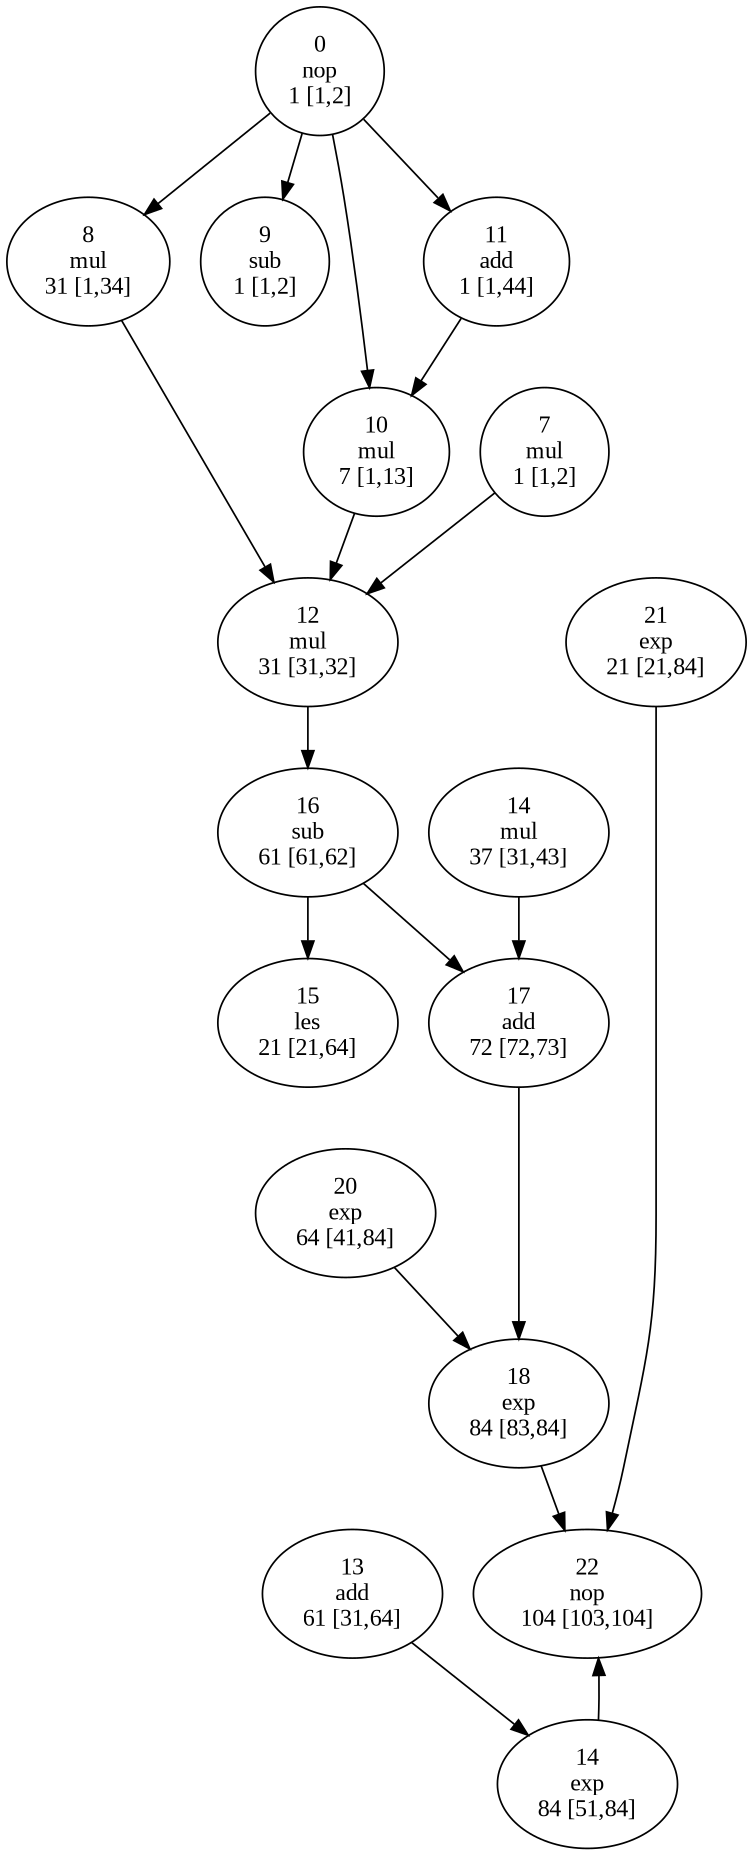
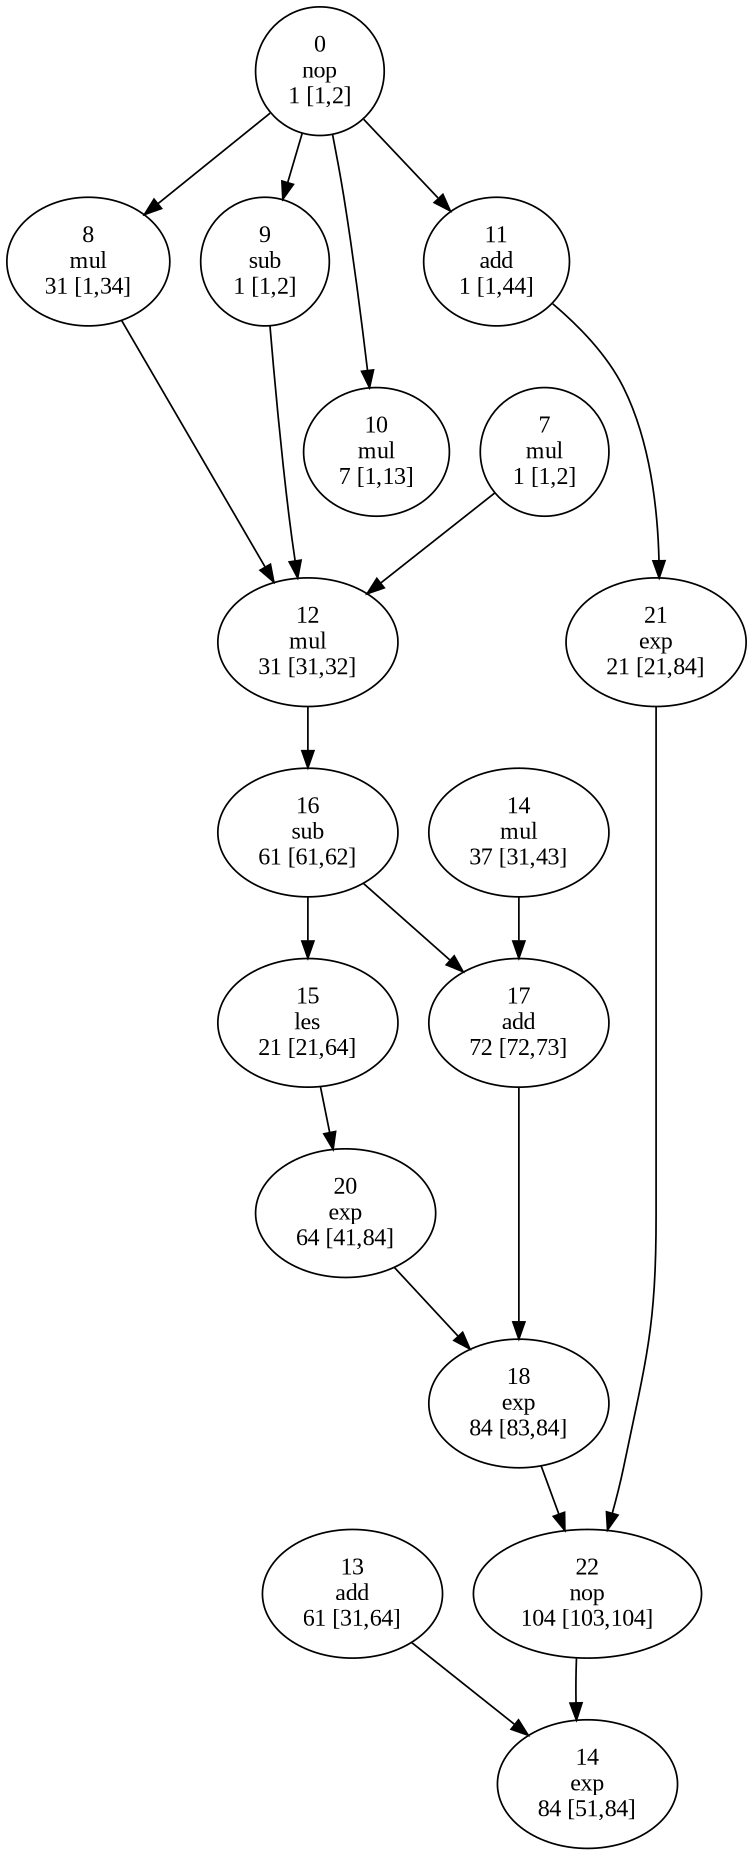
(441, 350) -> (636, 419)
(345, 538) -> (281, 443)
none -> (325, 1110)
(599, 1698) -> (576, 1681)
